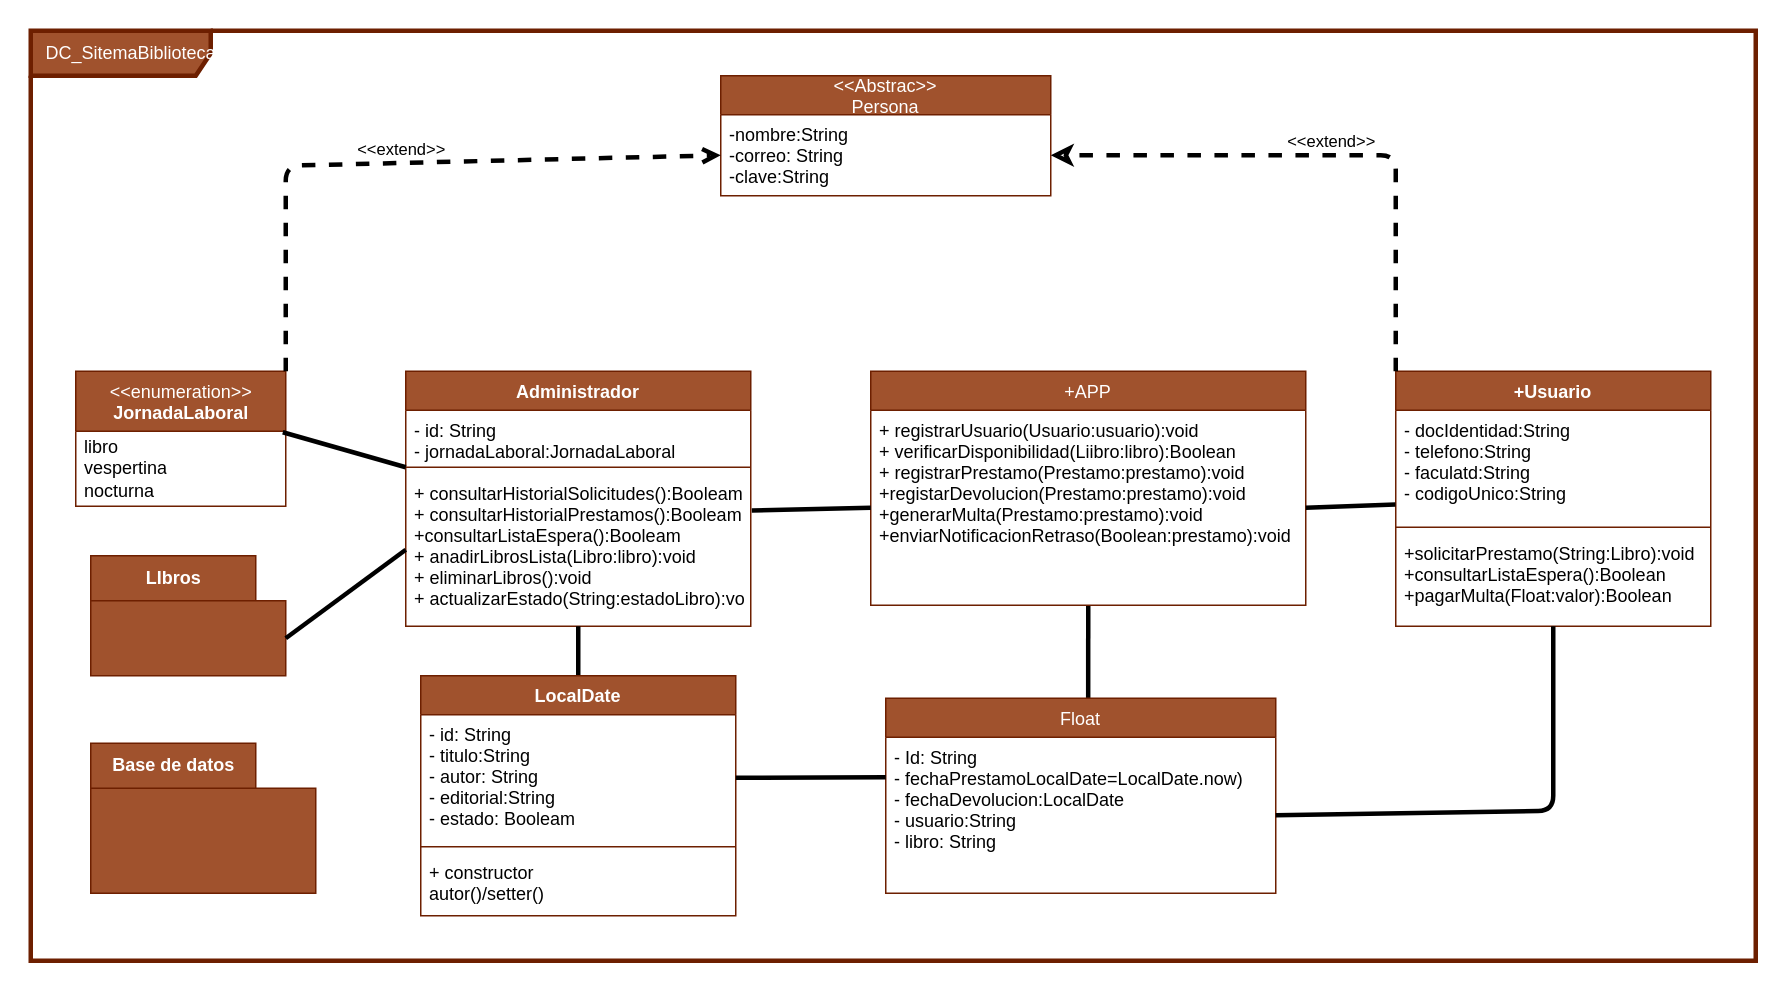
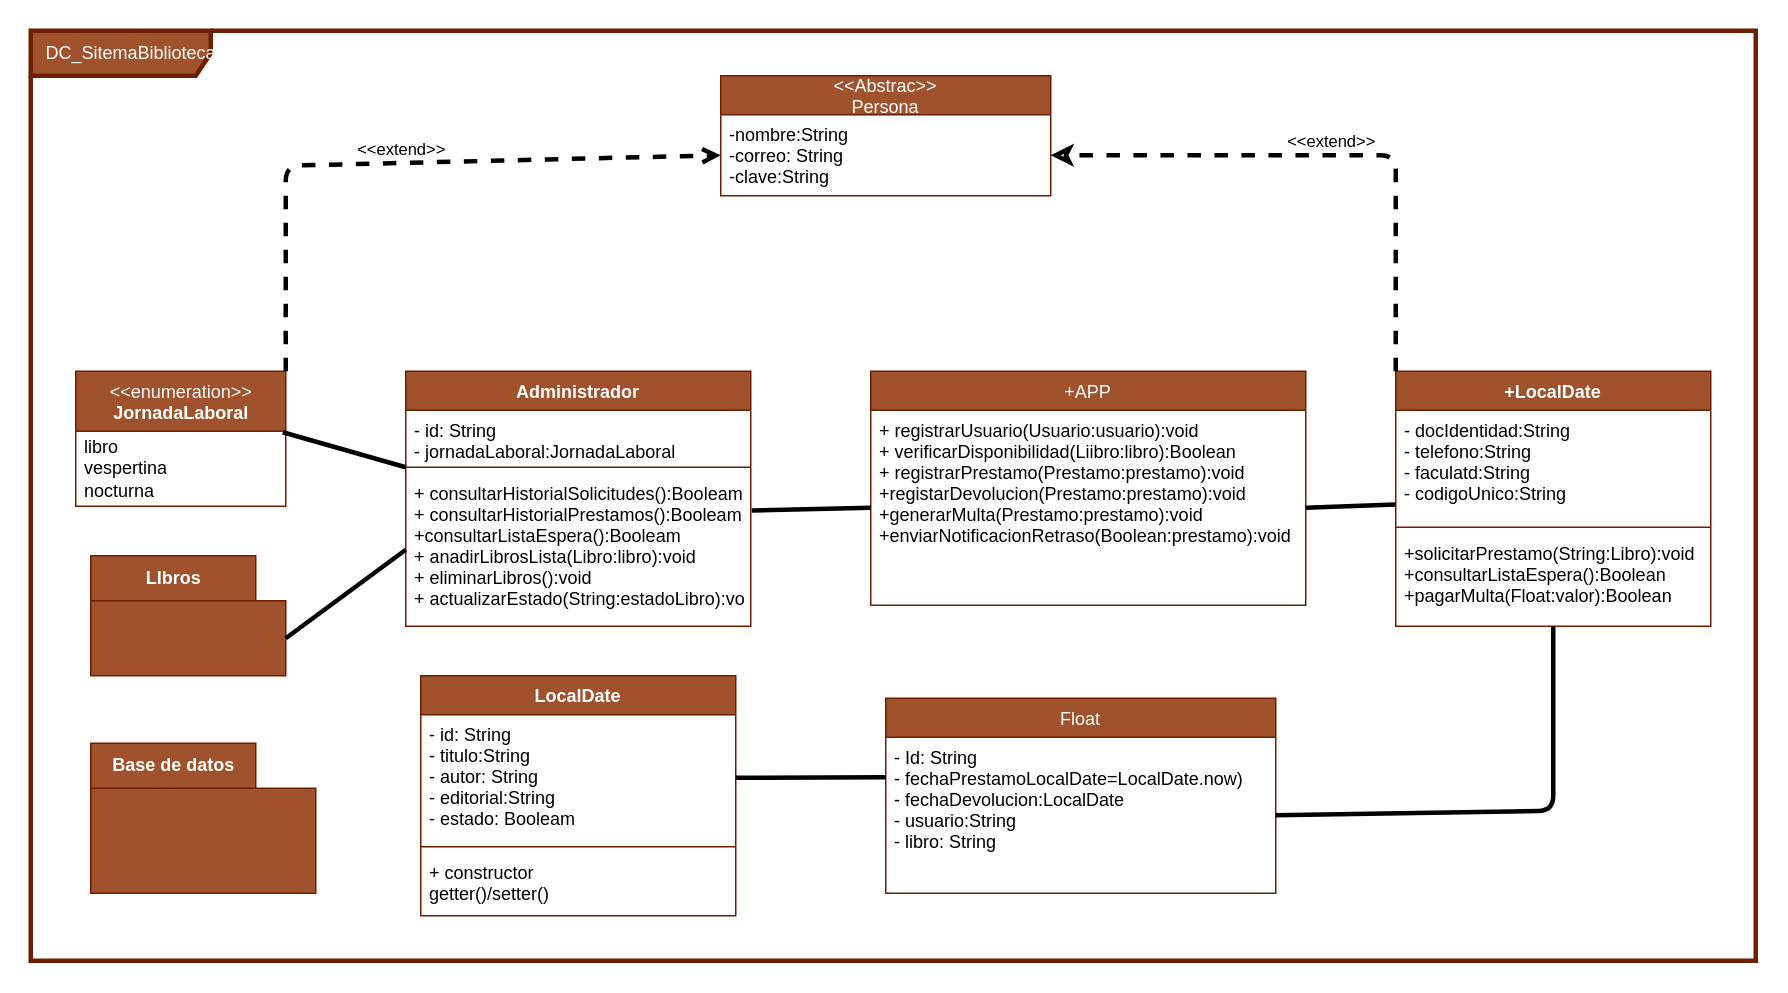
(1553, 392) -> (1553, 392)
(1088, 652) -> none
(578, 653) -> none
(492, 873) -> (492, 873)
